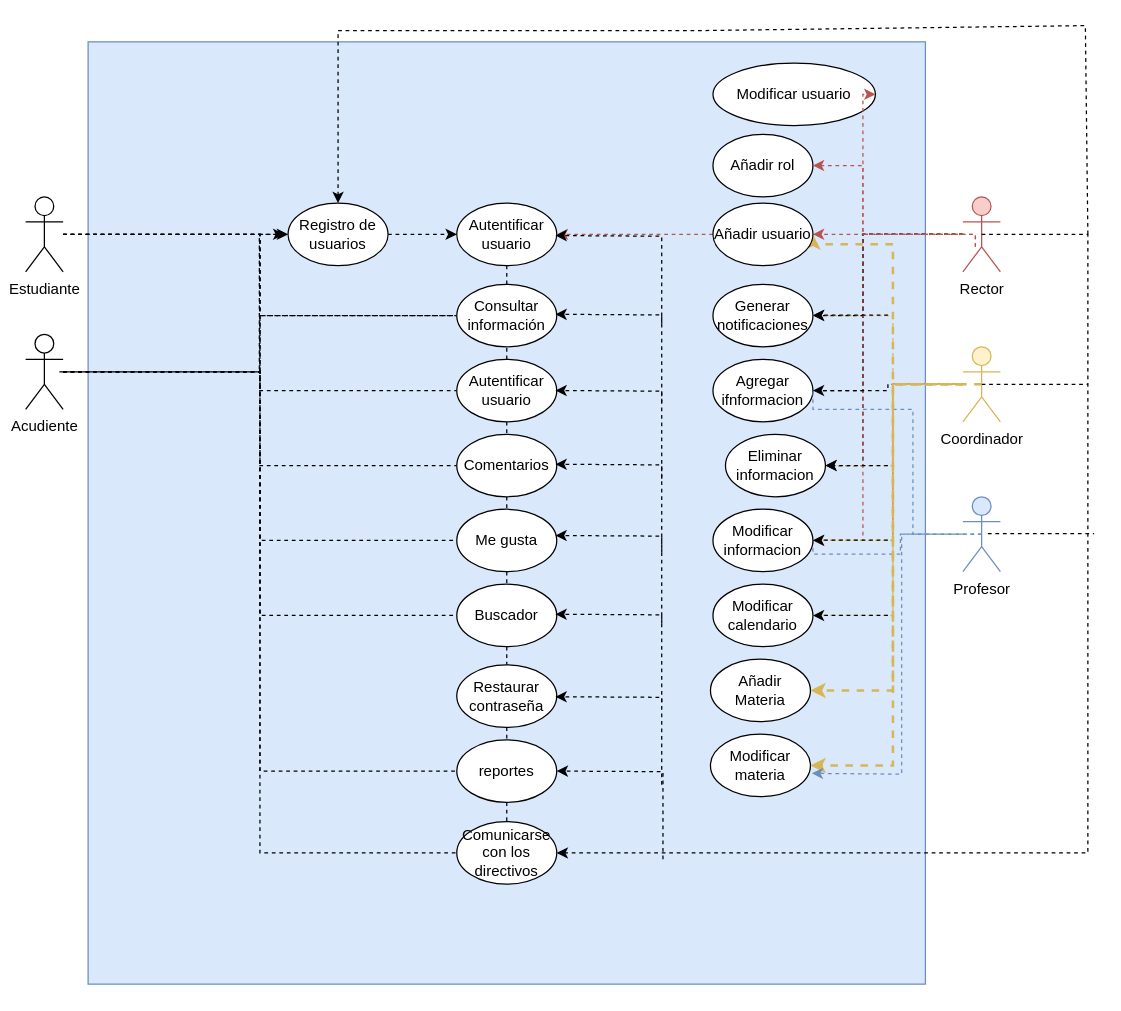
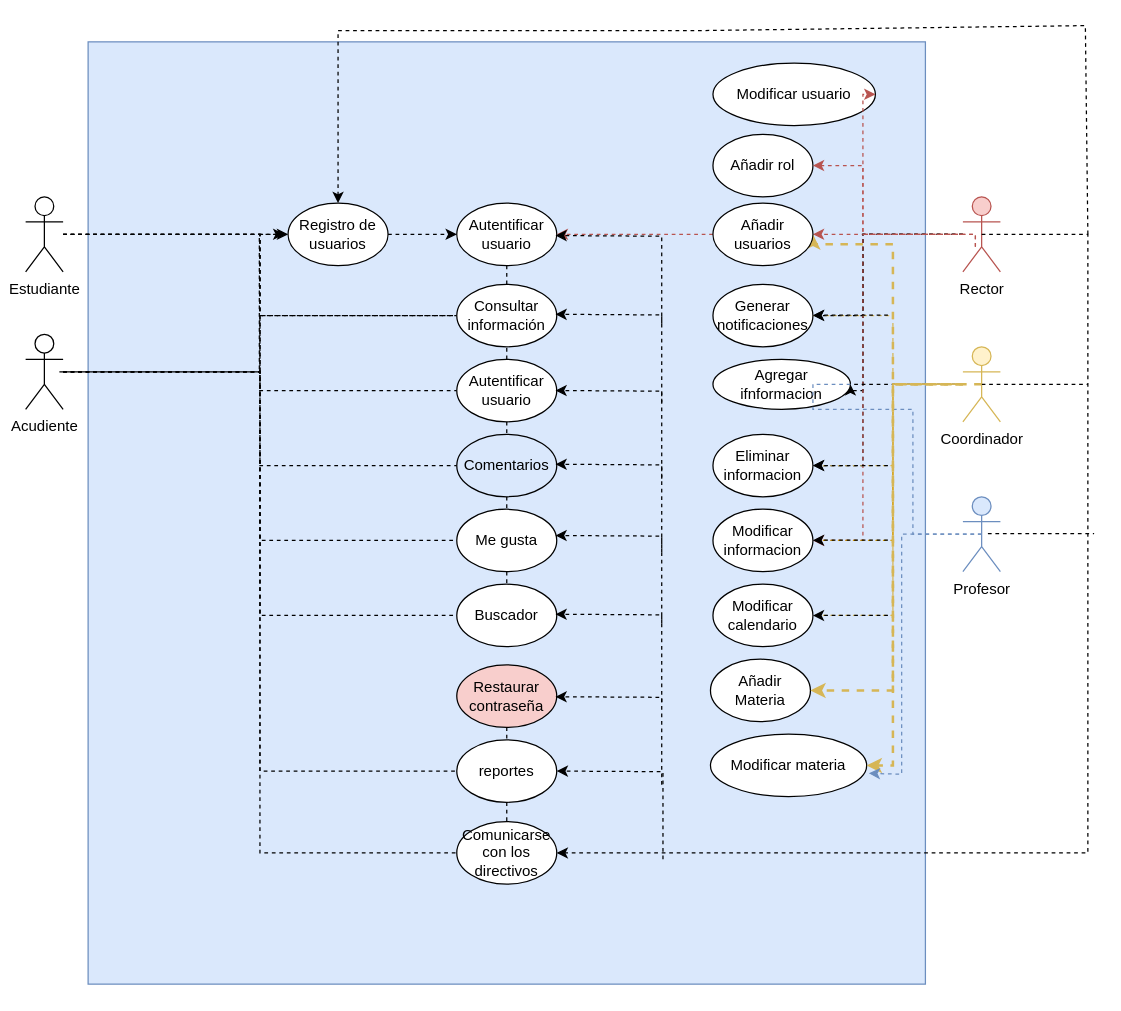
(763, 234) -> (763, 234)
(763, 391) -> (782, 384)
(507, 466) -> (507, 466)
(776, 466) -> (763, 466)
(852, 554) -> none
(507, 656) -> none
(507, 696) -> (507, 696)
(761, 766) -> (789, 766)
